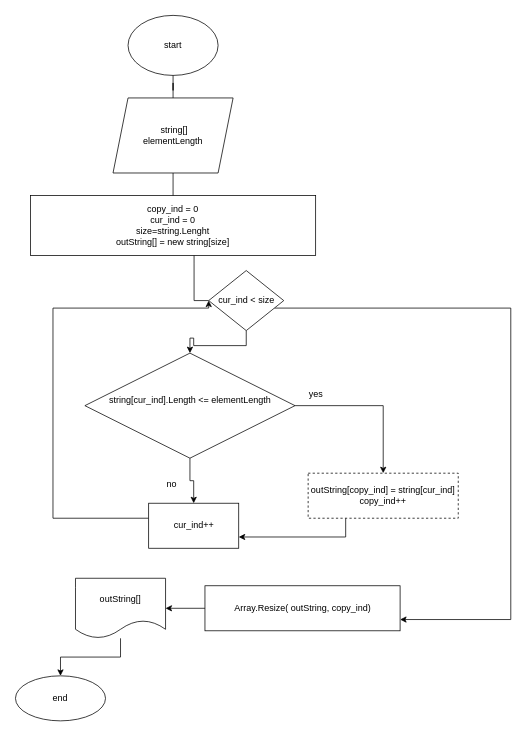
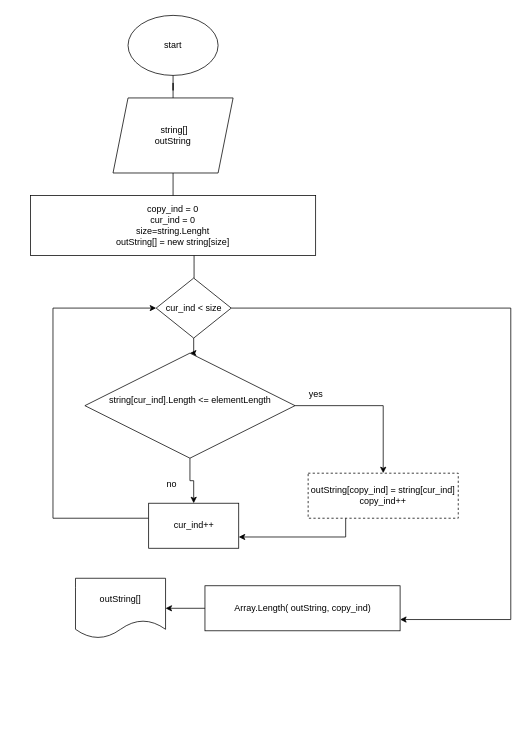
(173, 135) -> (173, 135)
(246, 300) -> (194, 308)
(303, 608) -> (303, 608)
(120, 648) -> none
(60, 698) -> none
